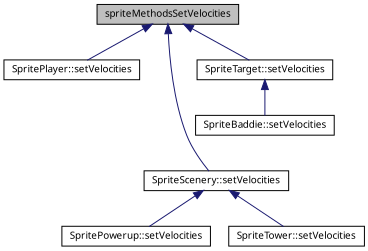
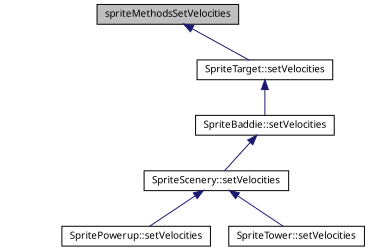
(72, 70) -> none
(178, 106) -> (237, 157)
